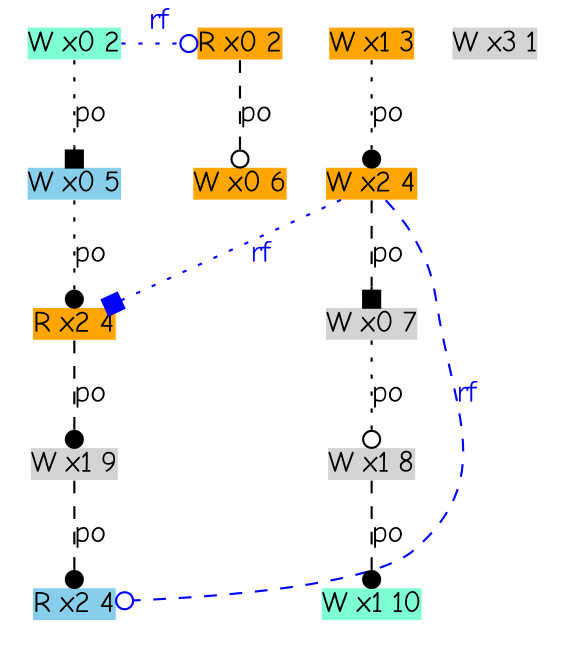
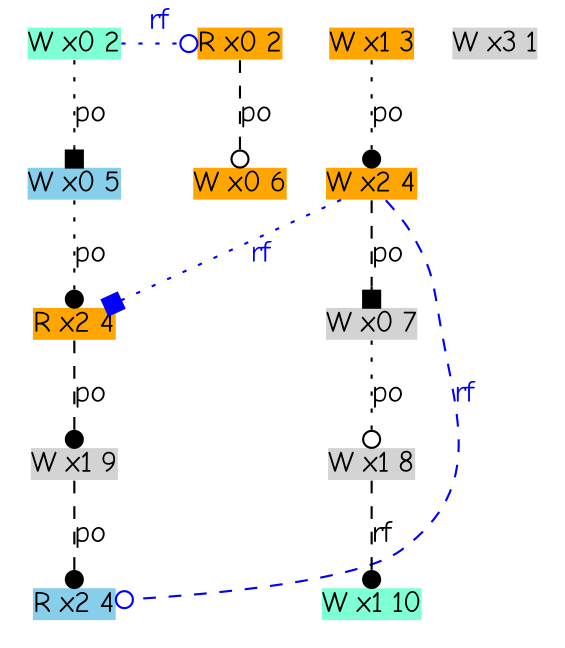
(389, 534) -> (382, 534)
